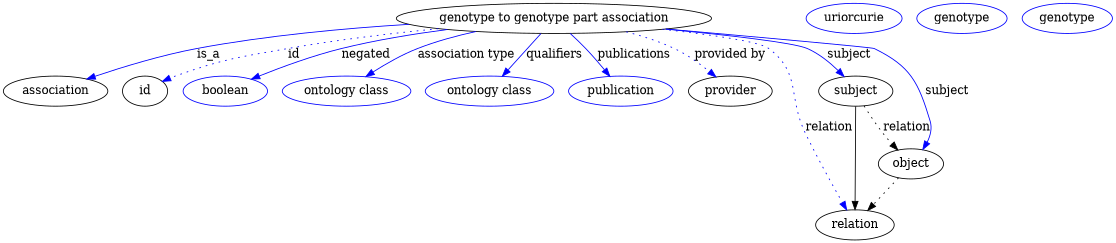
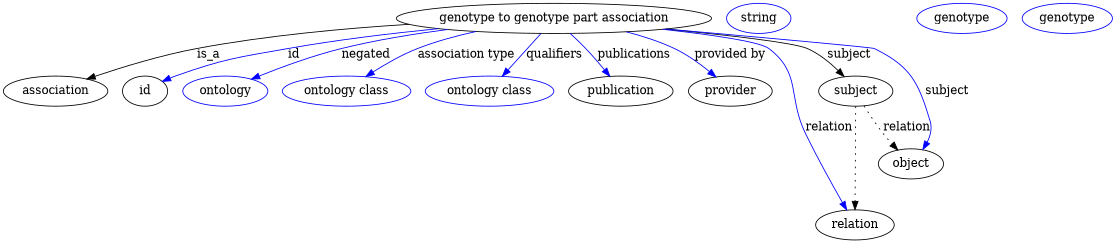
none -> (759, 18)
(854, 18) -> none
(250, 40) -> (250, 40)
(303, 46) -> (303, 46)
(800, 46) -> (800, 46)
(670, 47) -> (670, 47)
(789, 74) -> (789, 74)
(225, 91) -> (225, 91)
(621, 91) -> (621, 91)
(855, 154) -> (855, 154)
(886, 191) -> none
